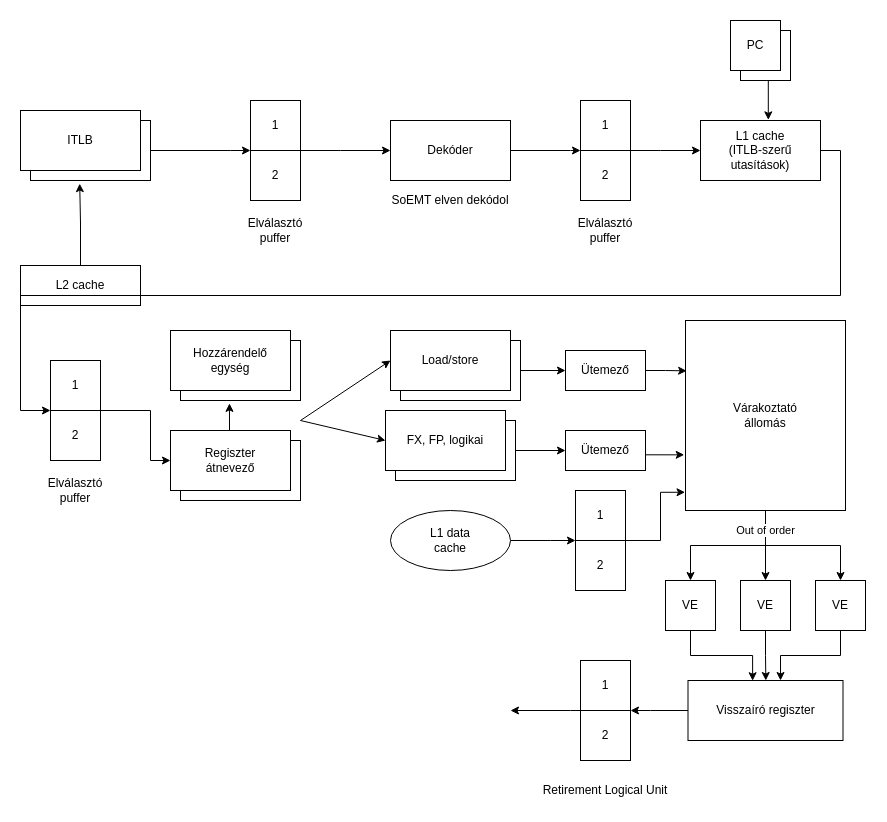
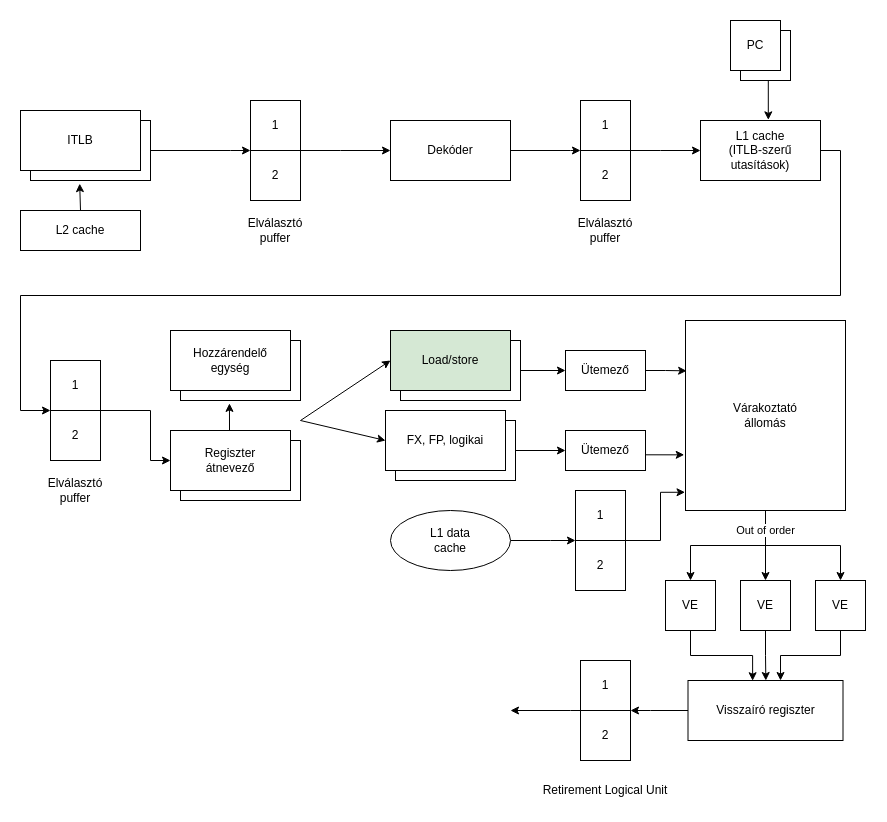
(451, 201) -> none
(81, 286) -> (81, 231)
(451, 361) -> (451, 361)
